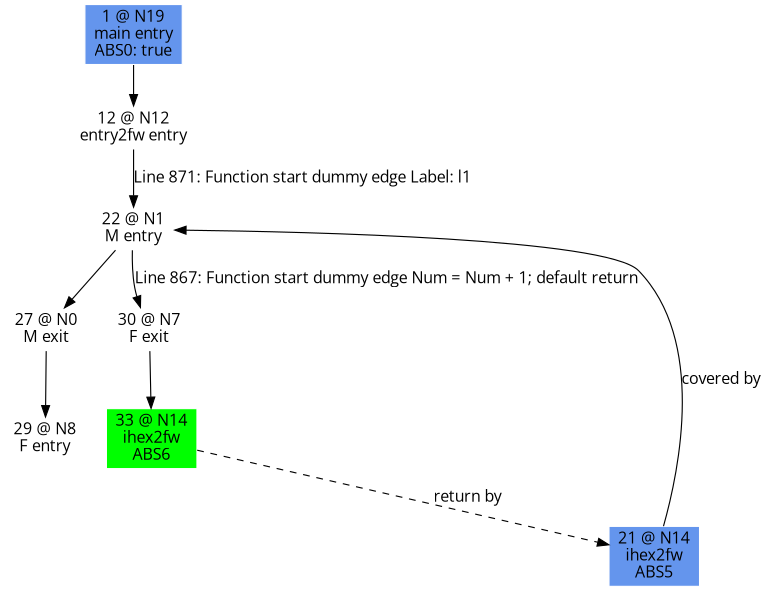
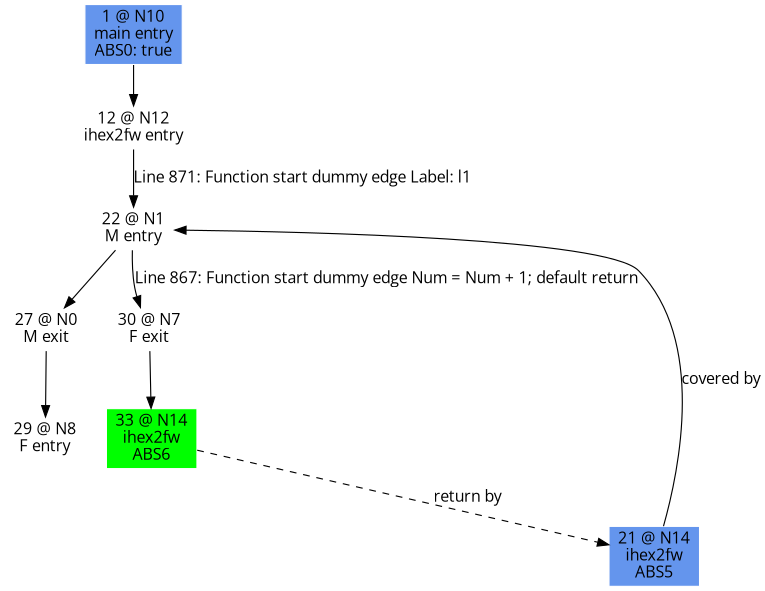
(134, 35) -> (134, 35)
(134, 128) -> (134, 128)
